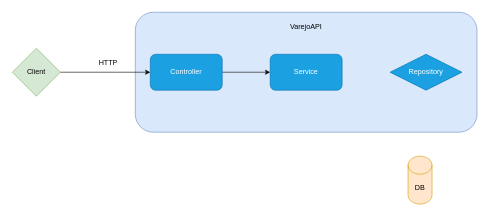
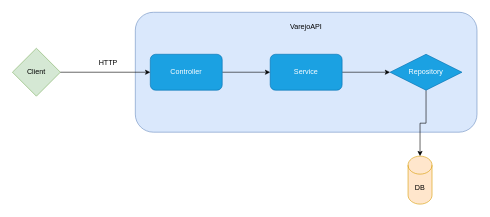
none -> (384, 72)
none -> (420, 123)
